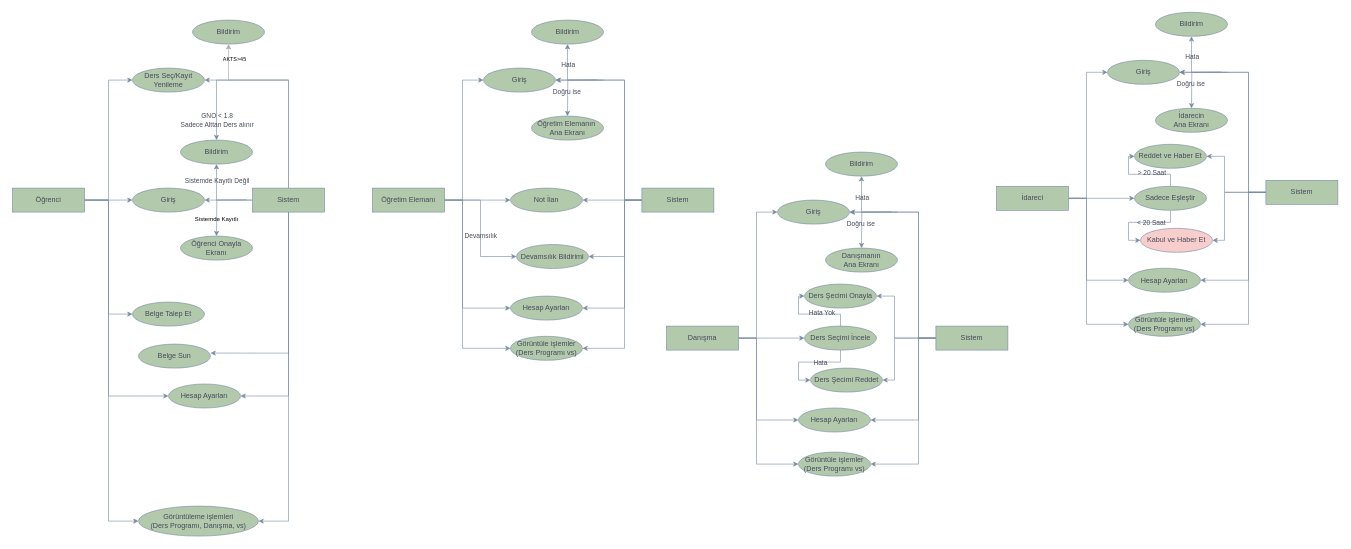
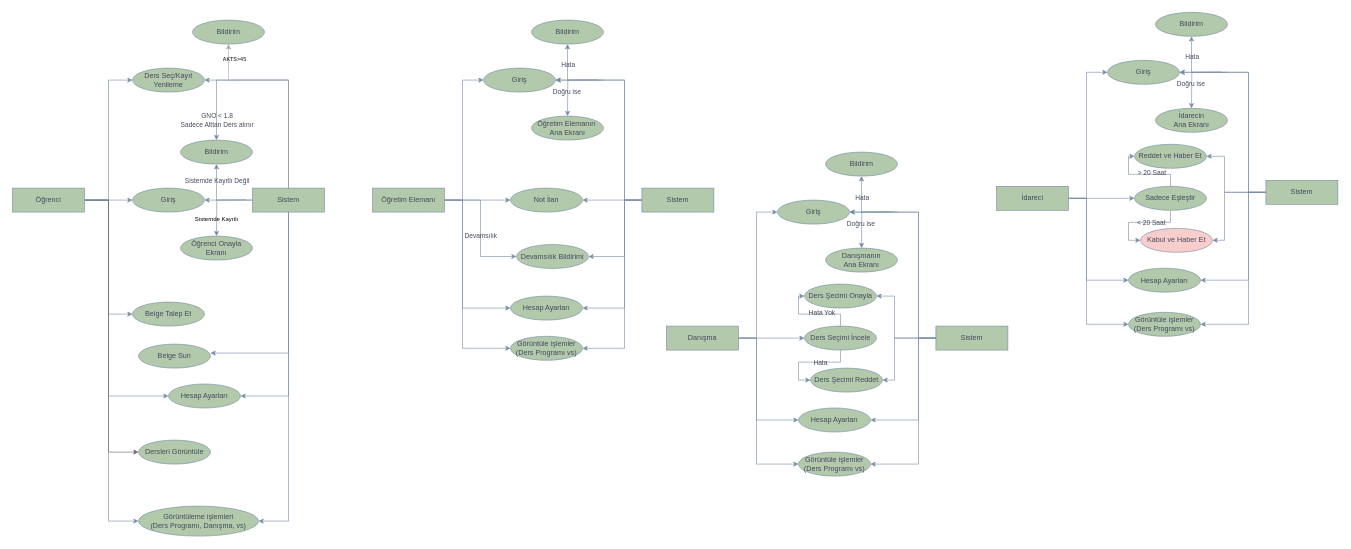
none -> (133, 452)
none -> (174, 452)
